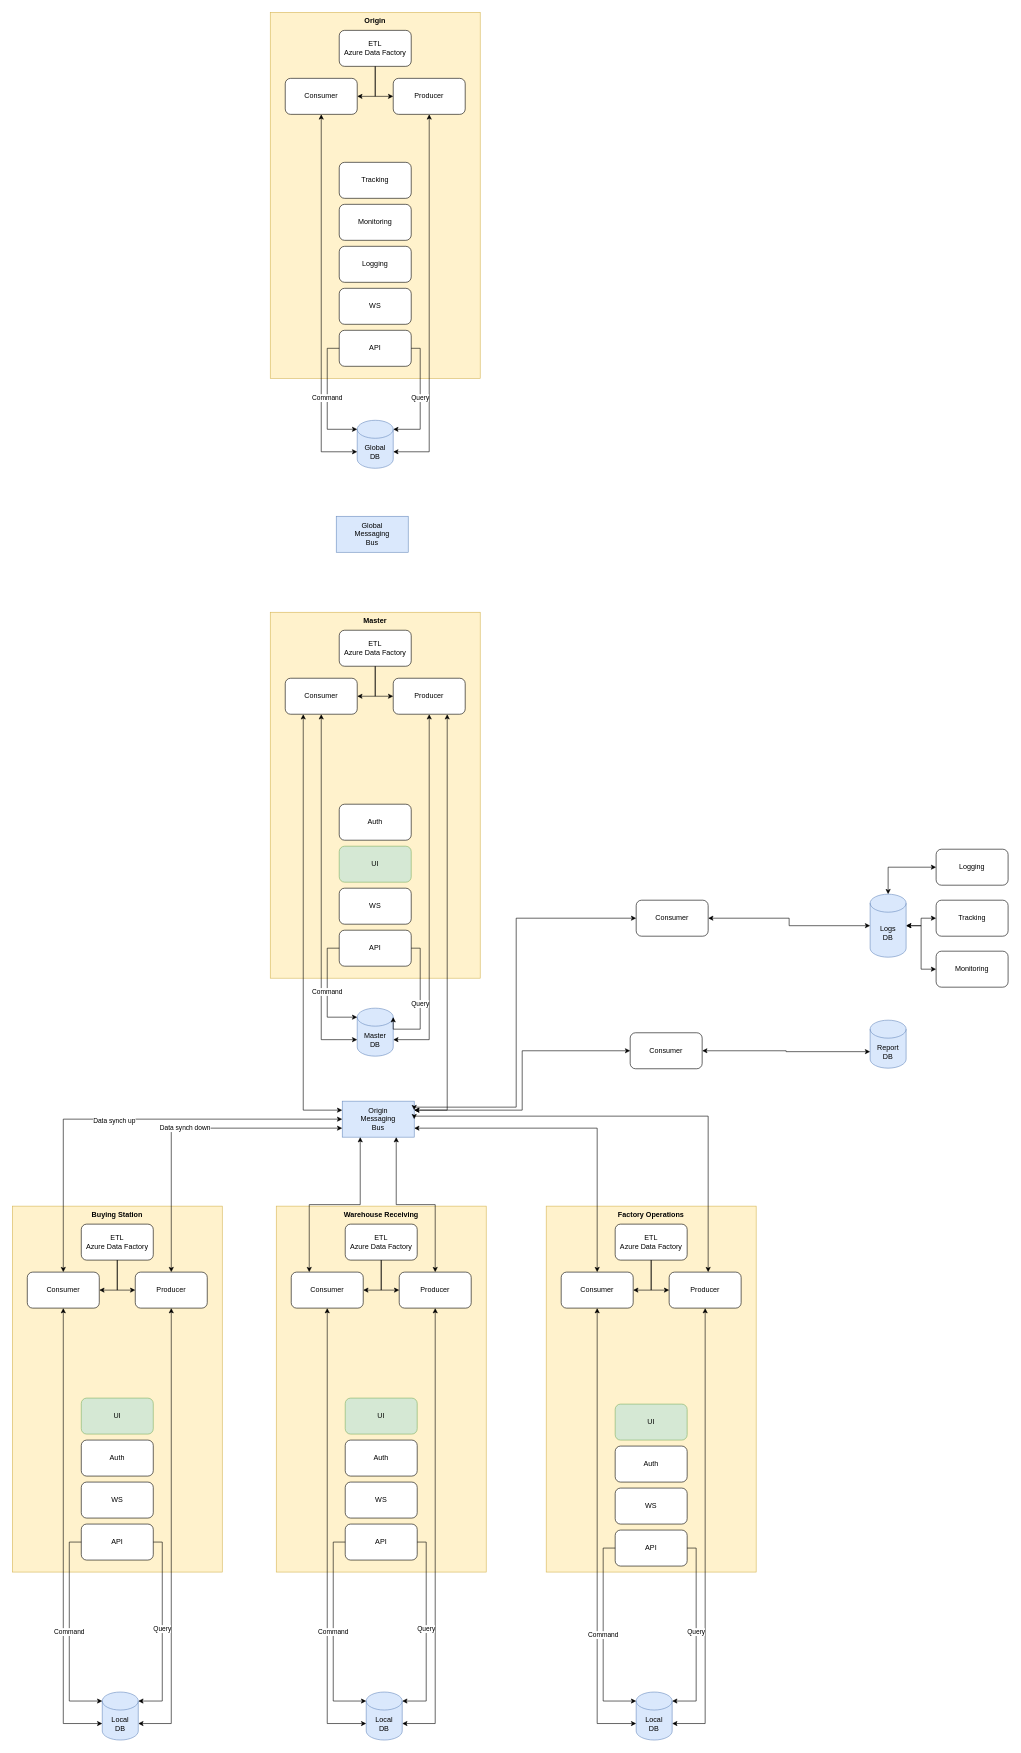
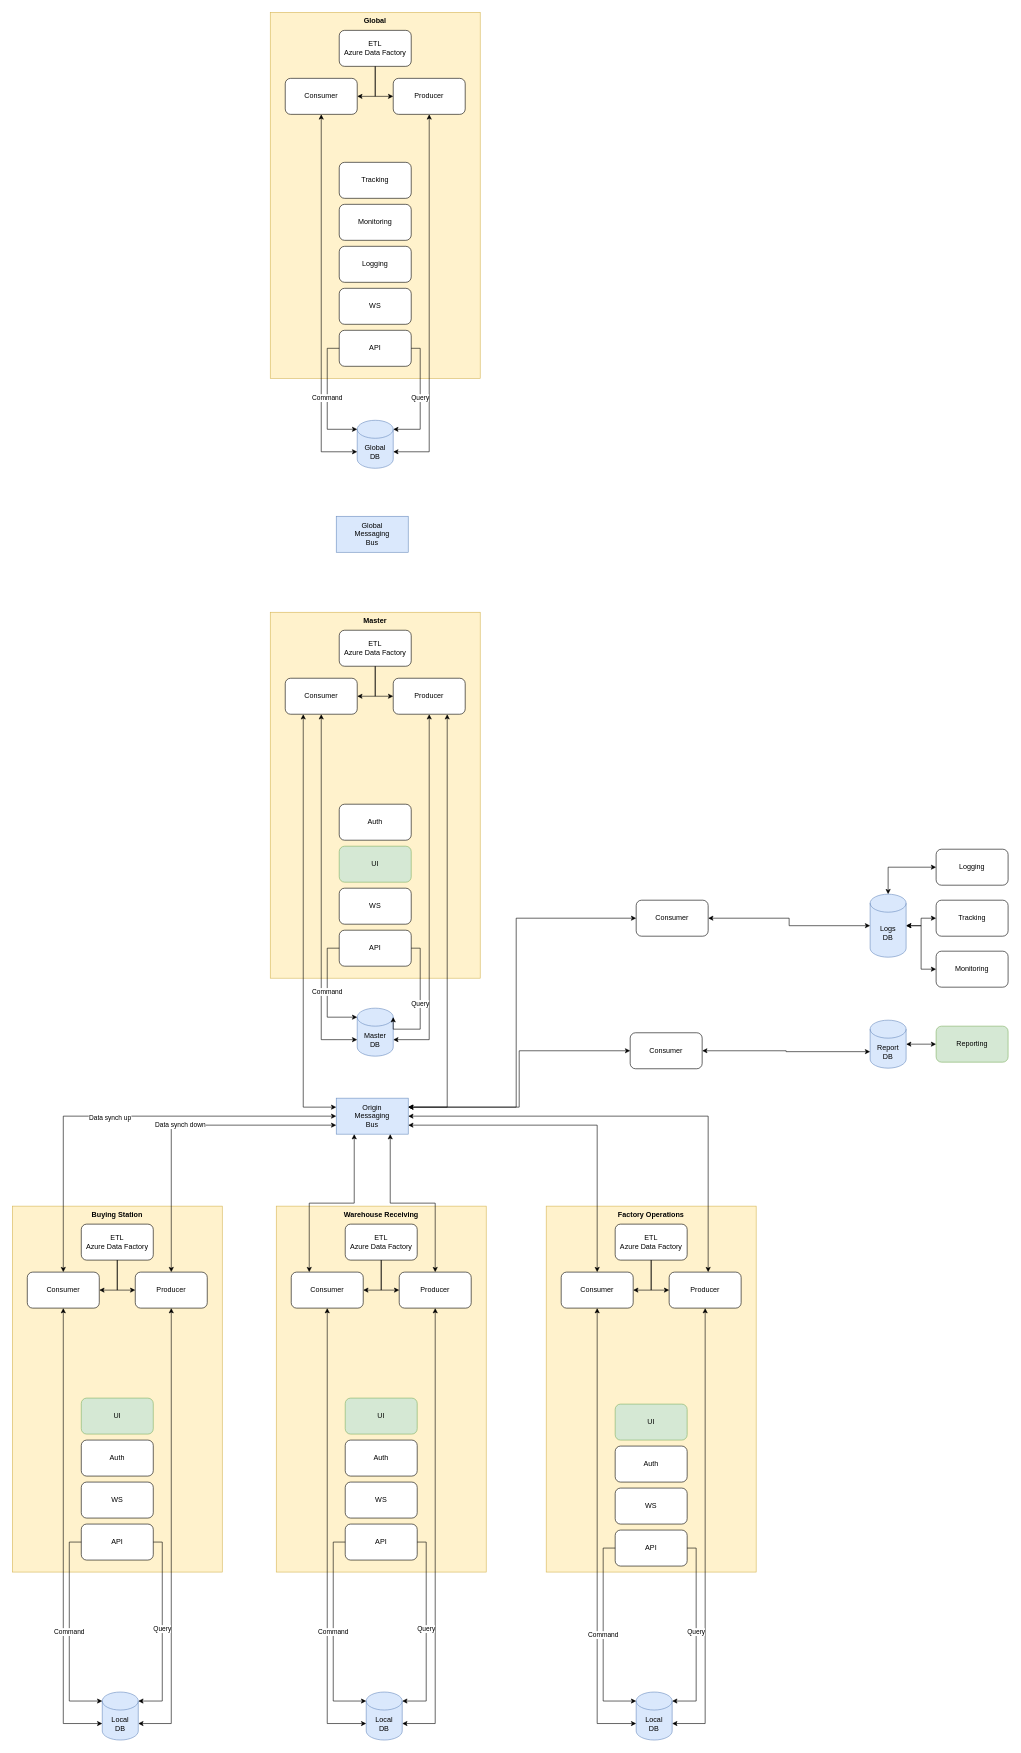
(375, 21) -> (375, 21)
none -> (931, 1044)
none -> (972, 1044)
(378, 1119) -> (372, 1116)
